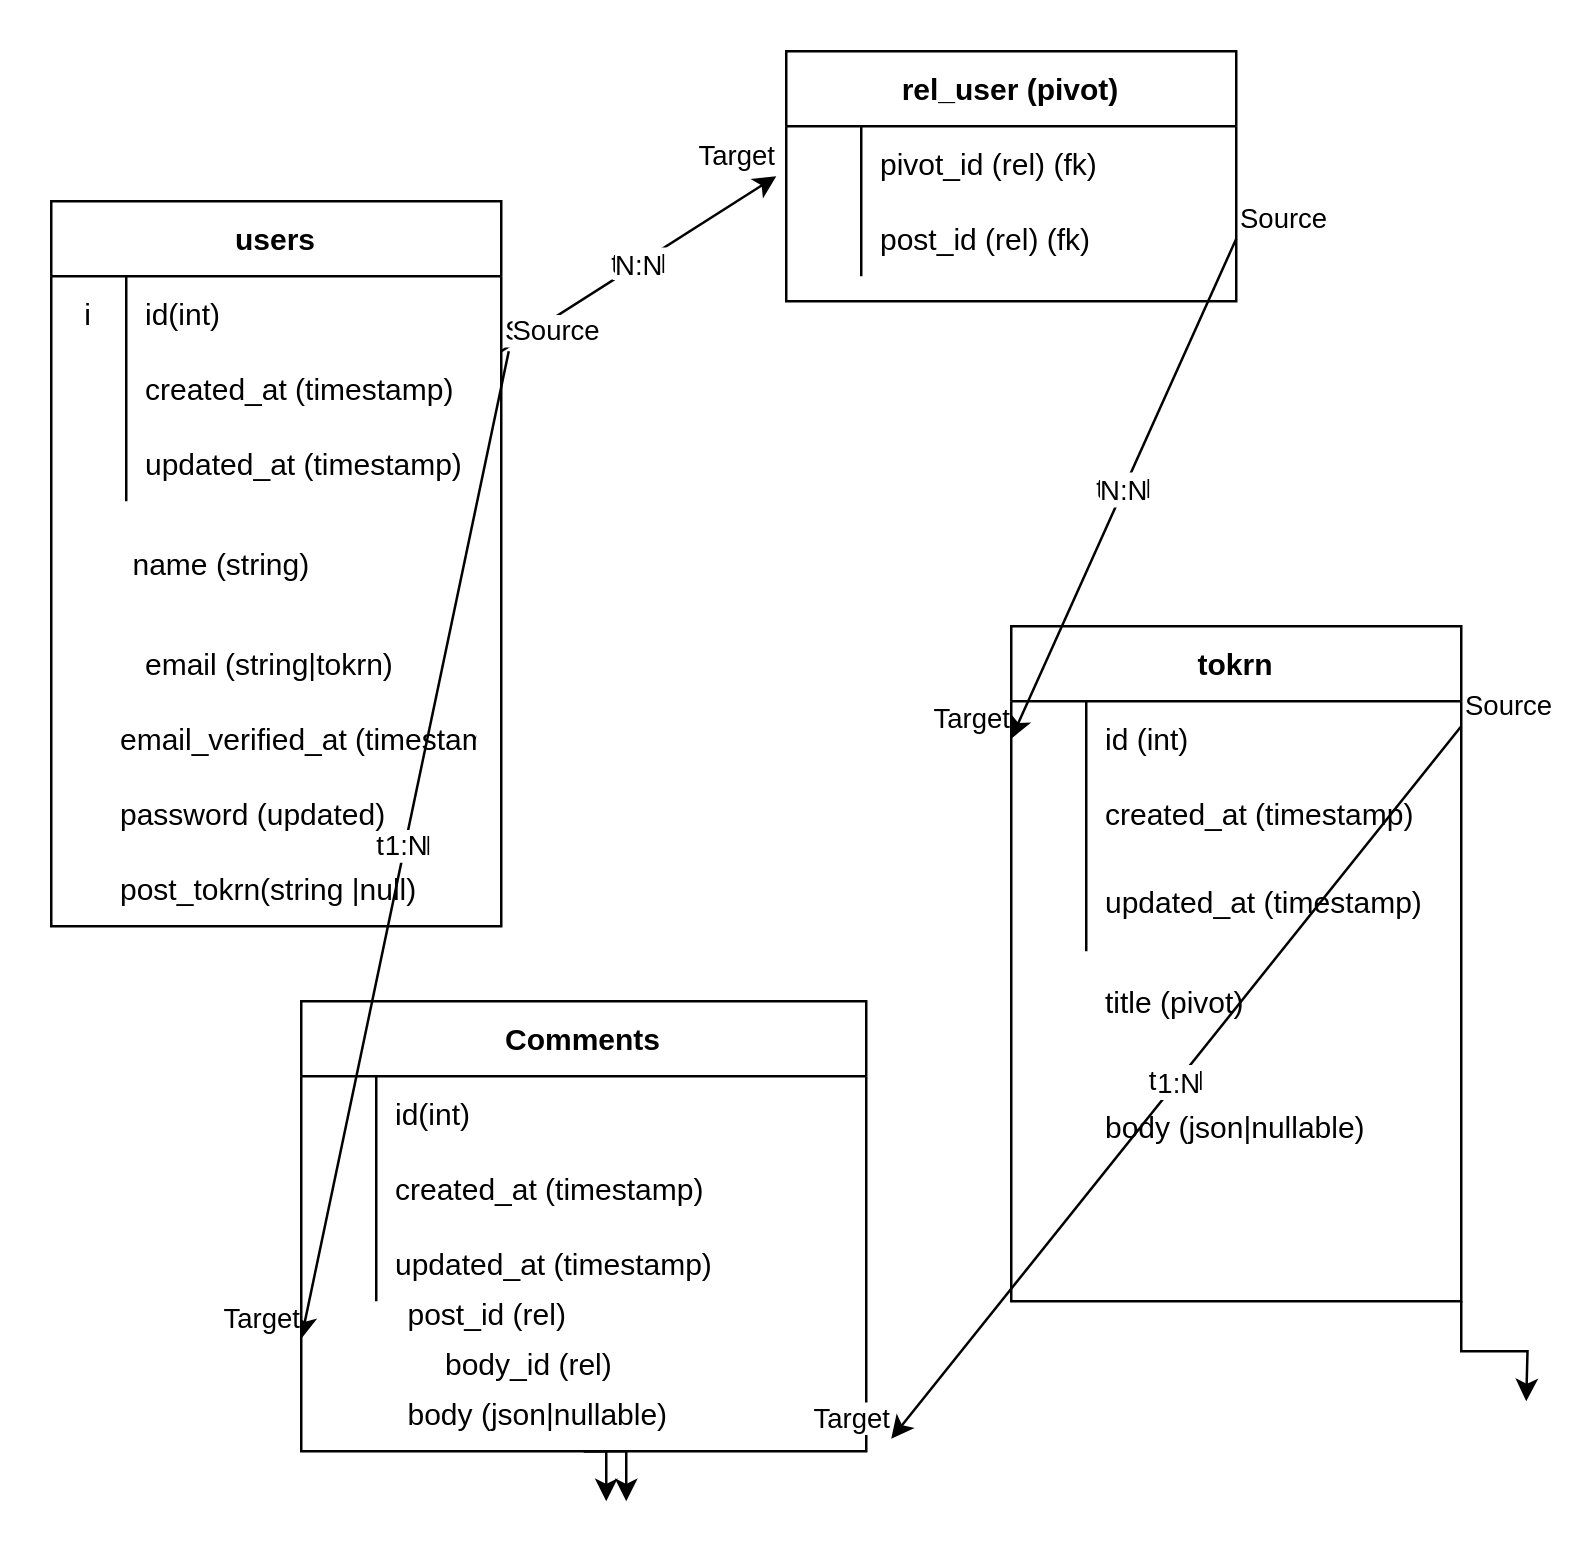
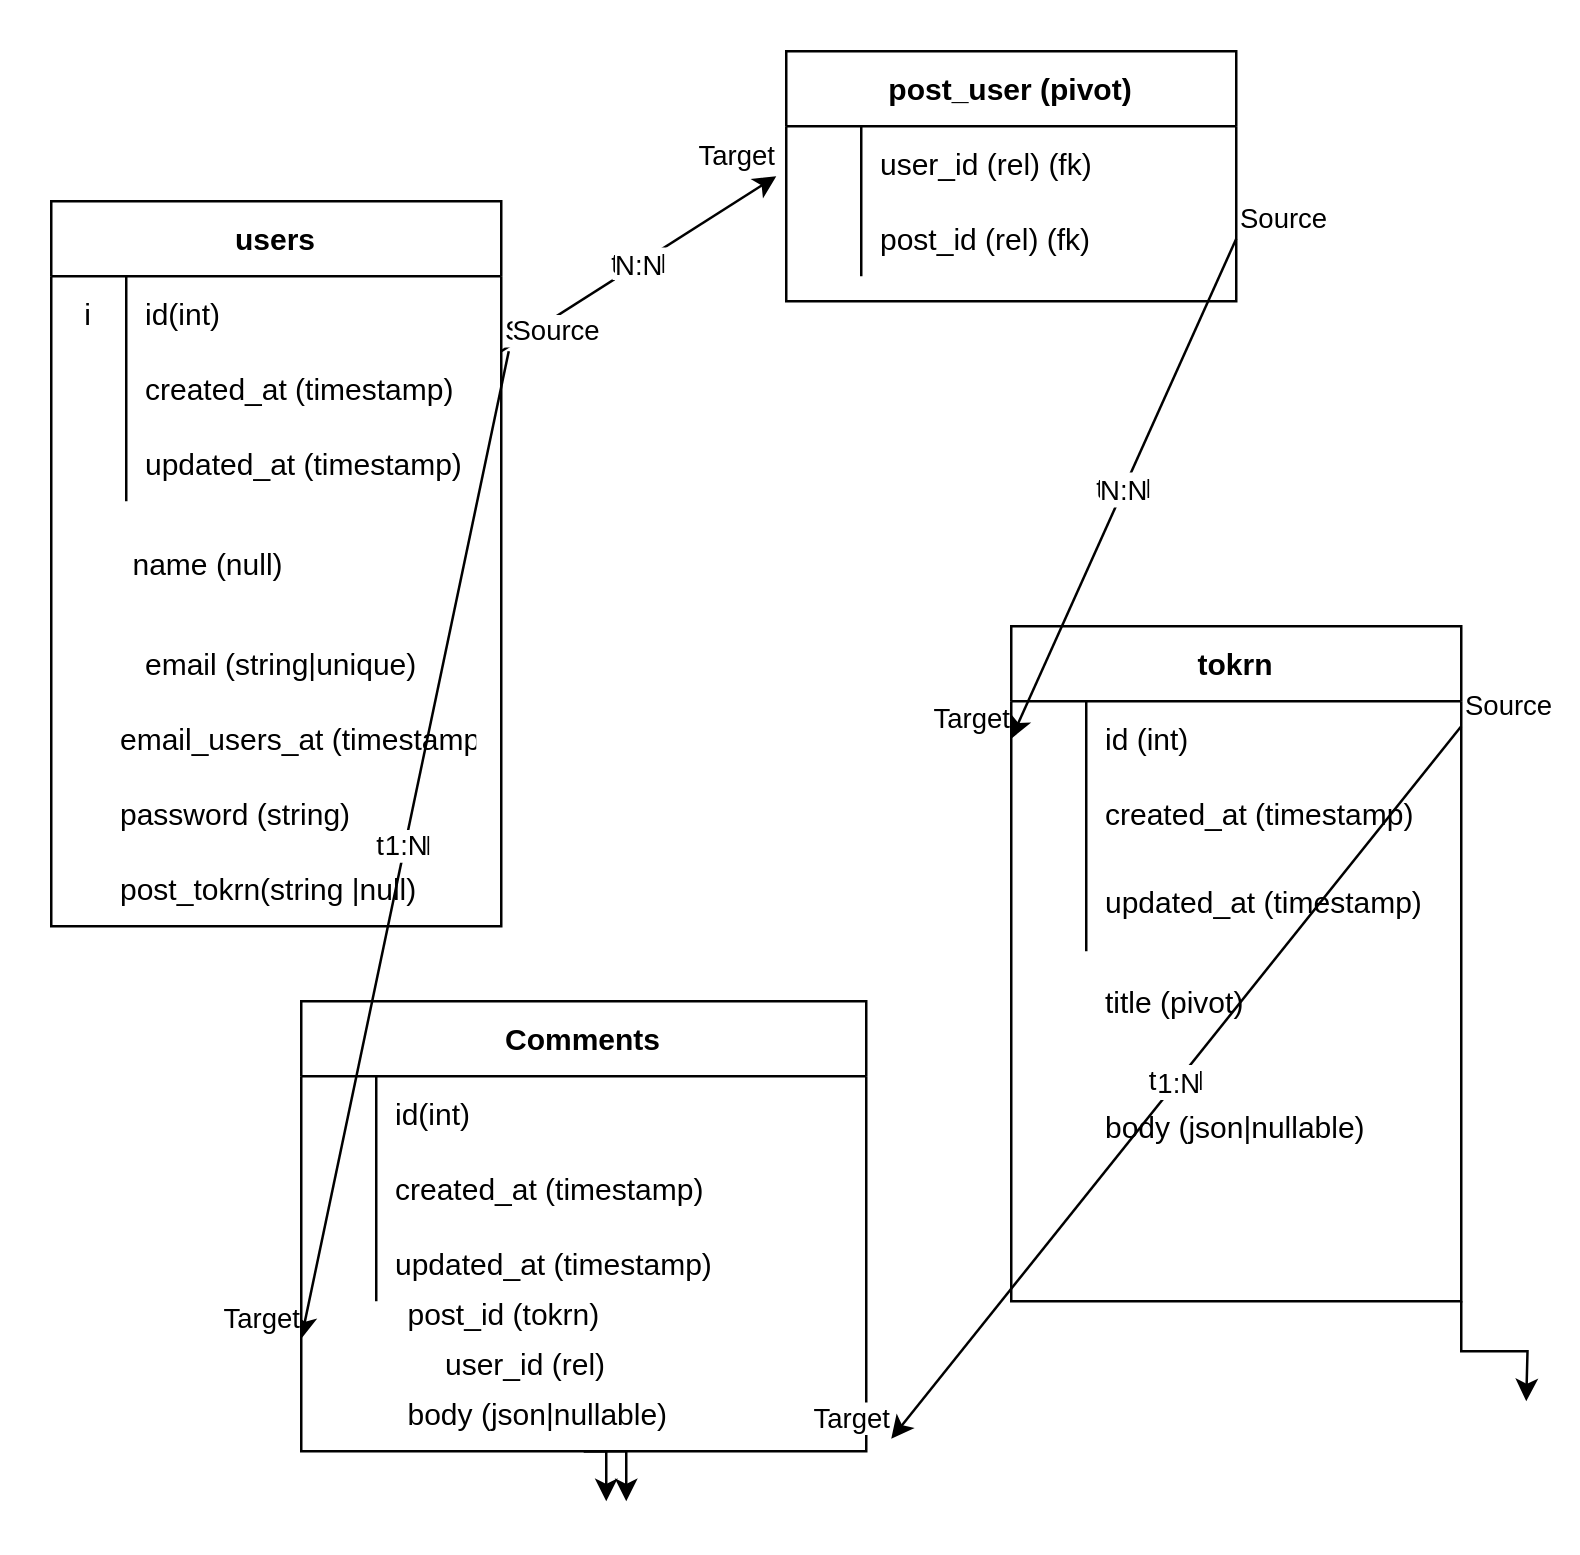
(1010, 90) -> (1010, 90)
(1020, 165) -> (1016, 165)
(234, 565) -> (213, 565)
(294, 665) -> (298, 665)
(340, 740) -> (323, 740)
(267, 815) -> (255, 815)
(505, 1315) -> (526, 1315)
(543, 1365) -> (543, 1365)
